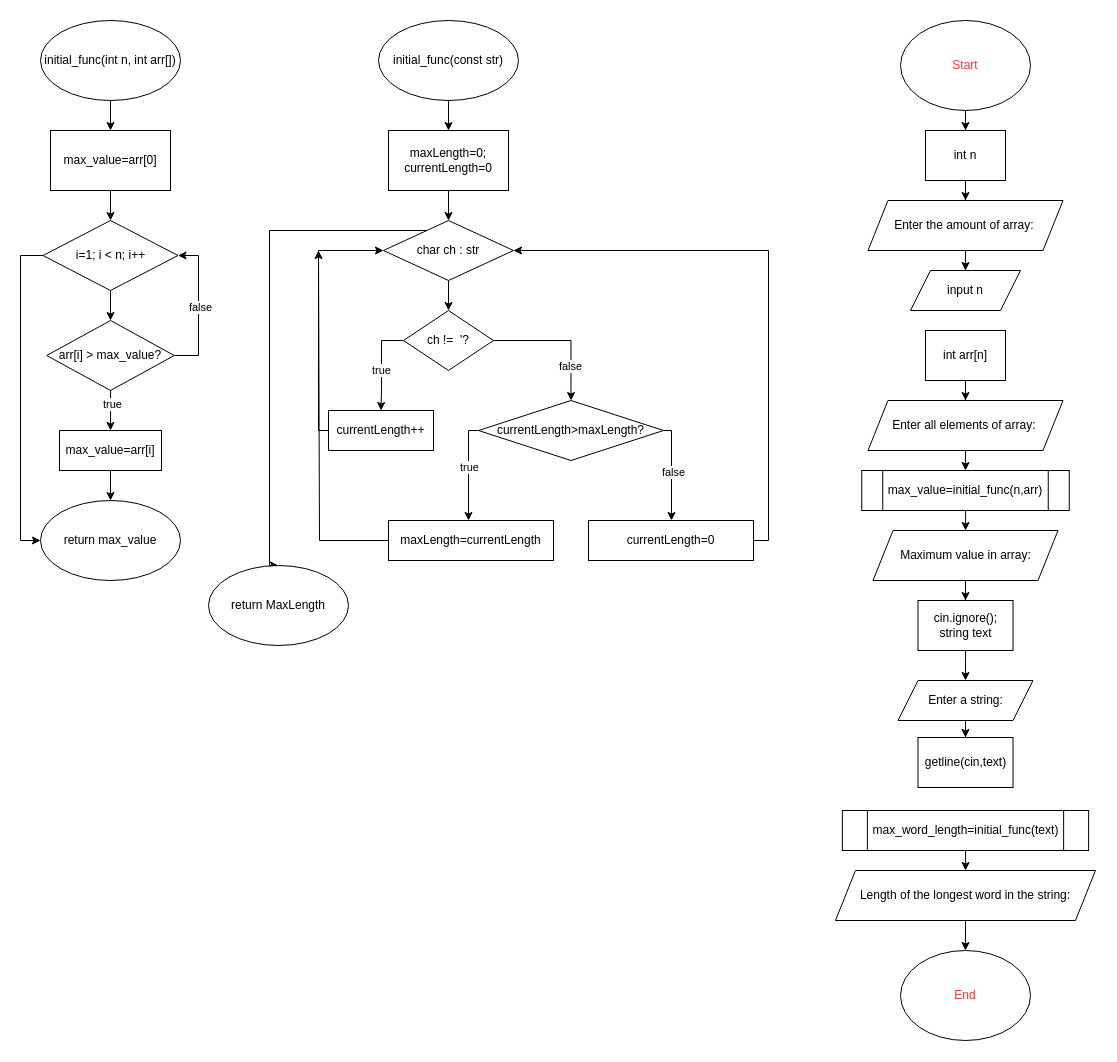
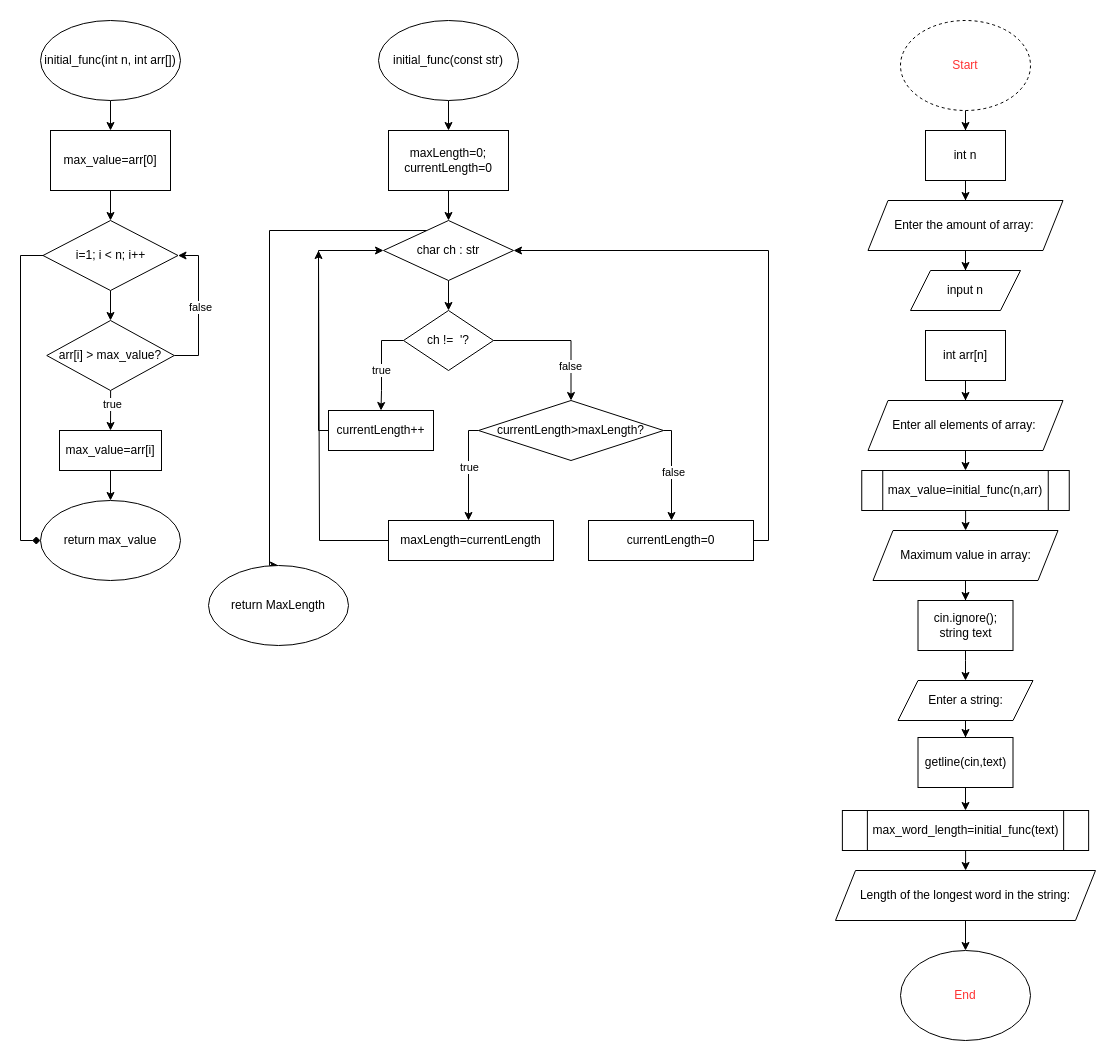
(966, 66) -> (966, 66)
(32, 541) -> (32, 541)
none -> (966, 803)
